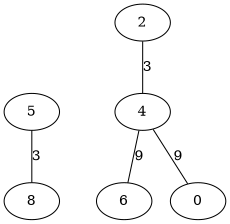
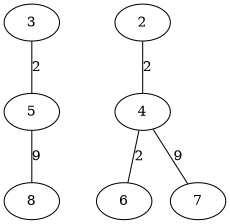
none -> (32, 23)
(148, 67) -> (148, 67)
(37, 157) -> (37, 157)
(140, 157) -> (140, 157)
(198, 201) -> (198, 201)
